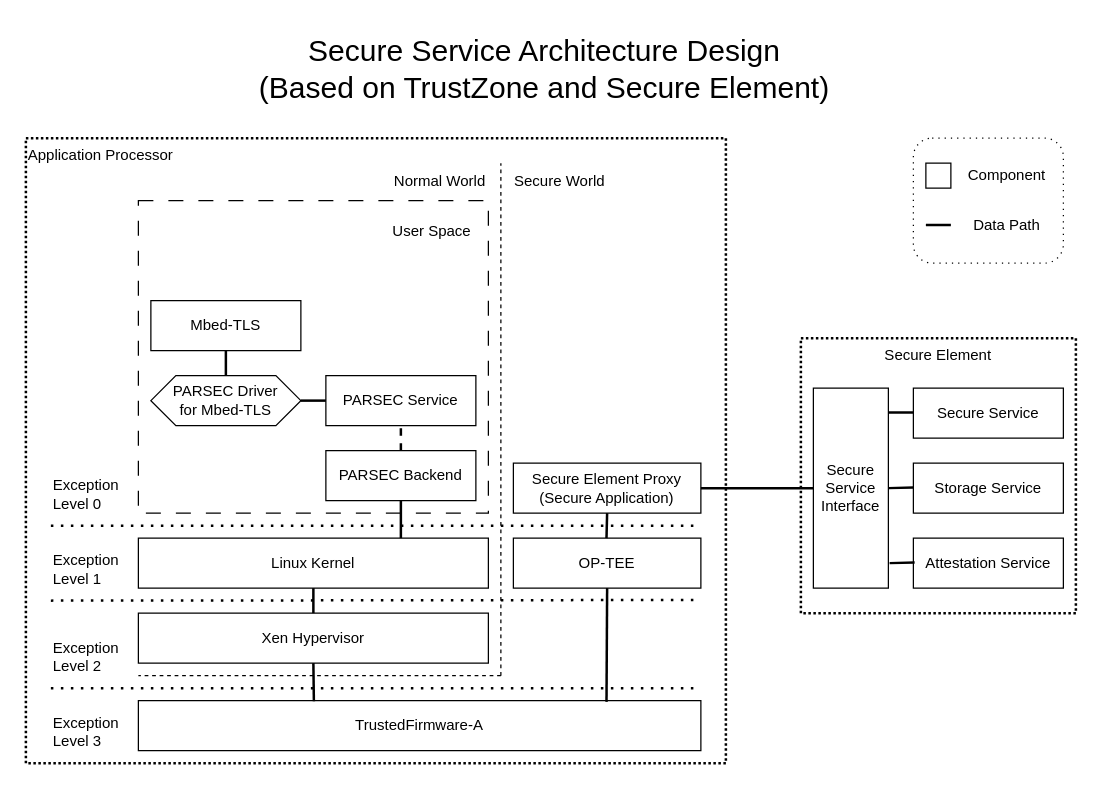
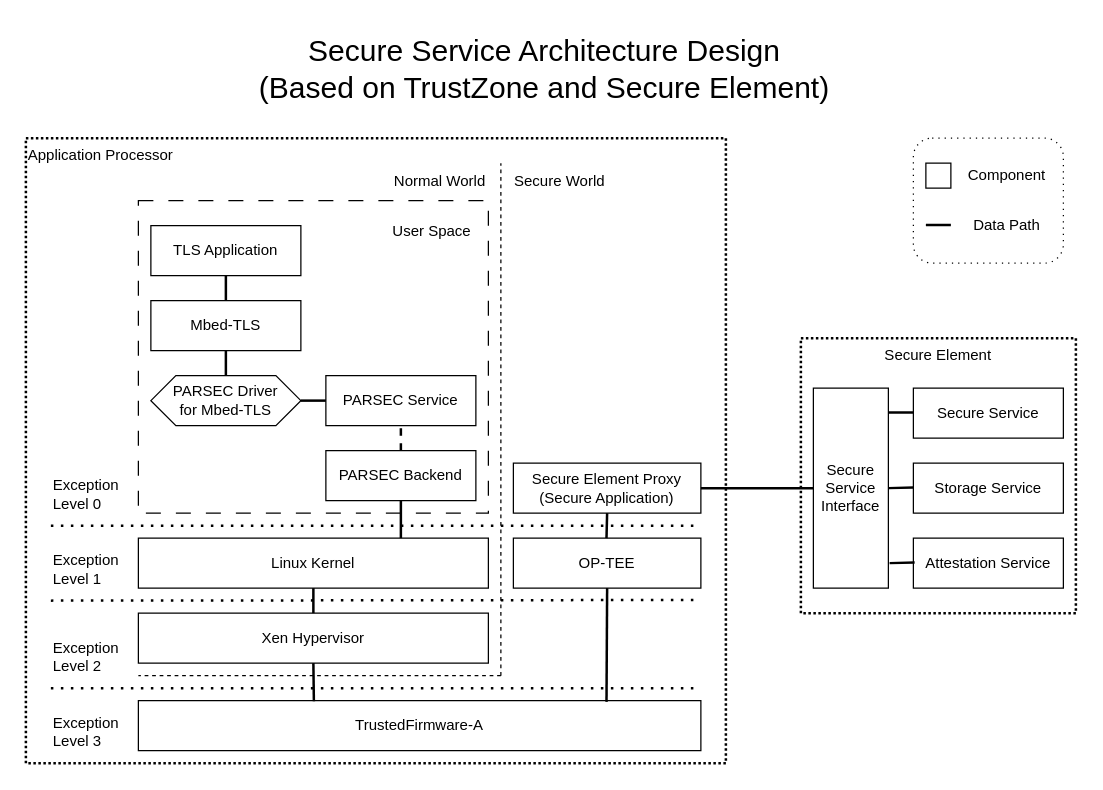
none -> (226, 251)
none -> (226, 289)
